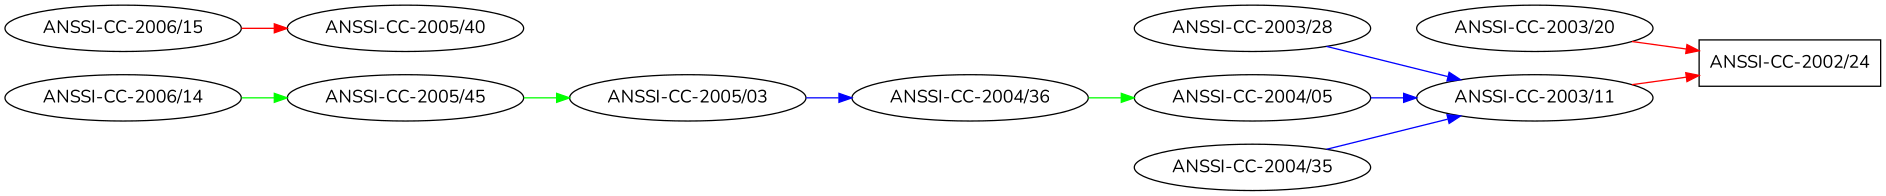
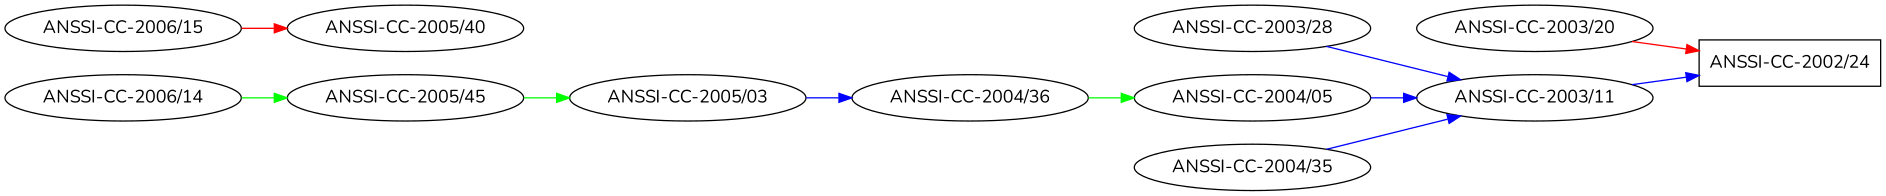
(1659, 81) -> (1659, 81)
